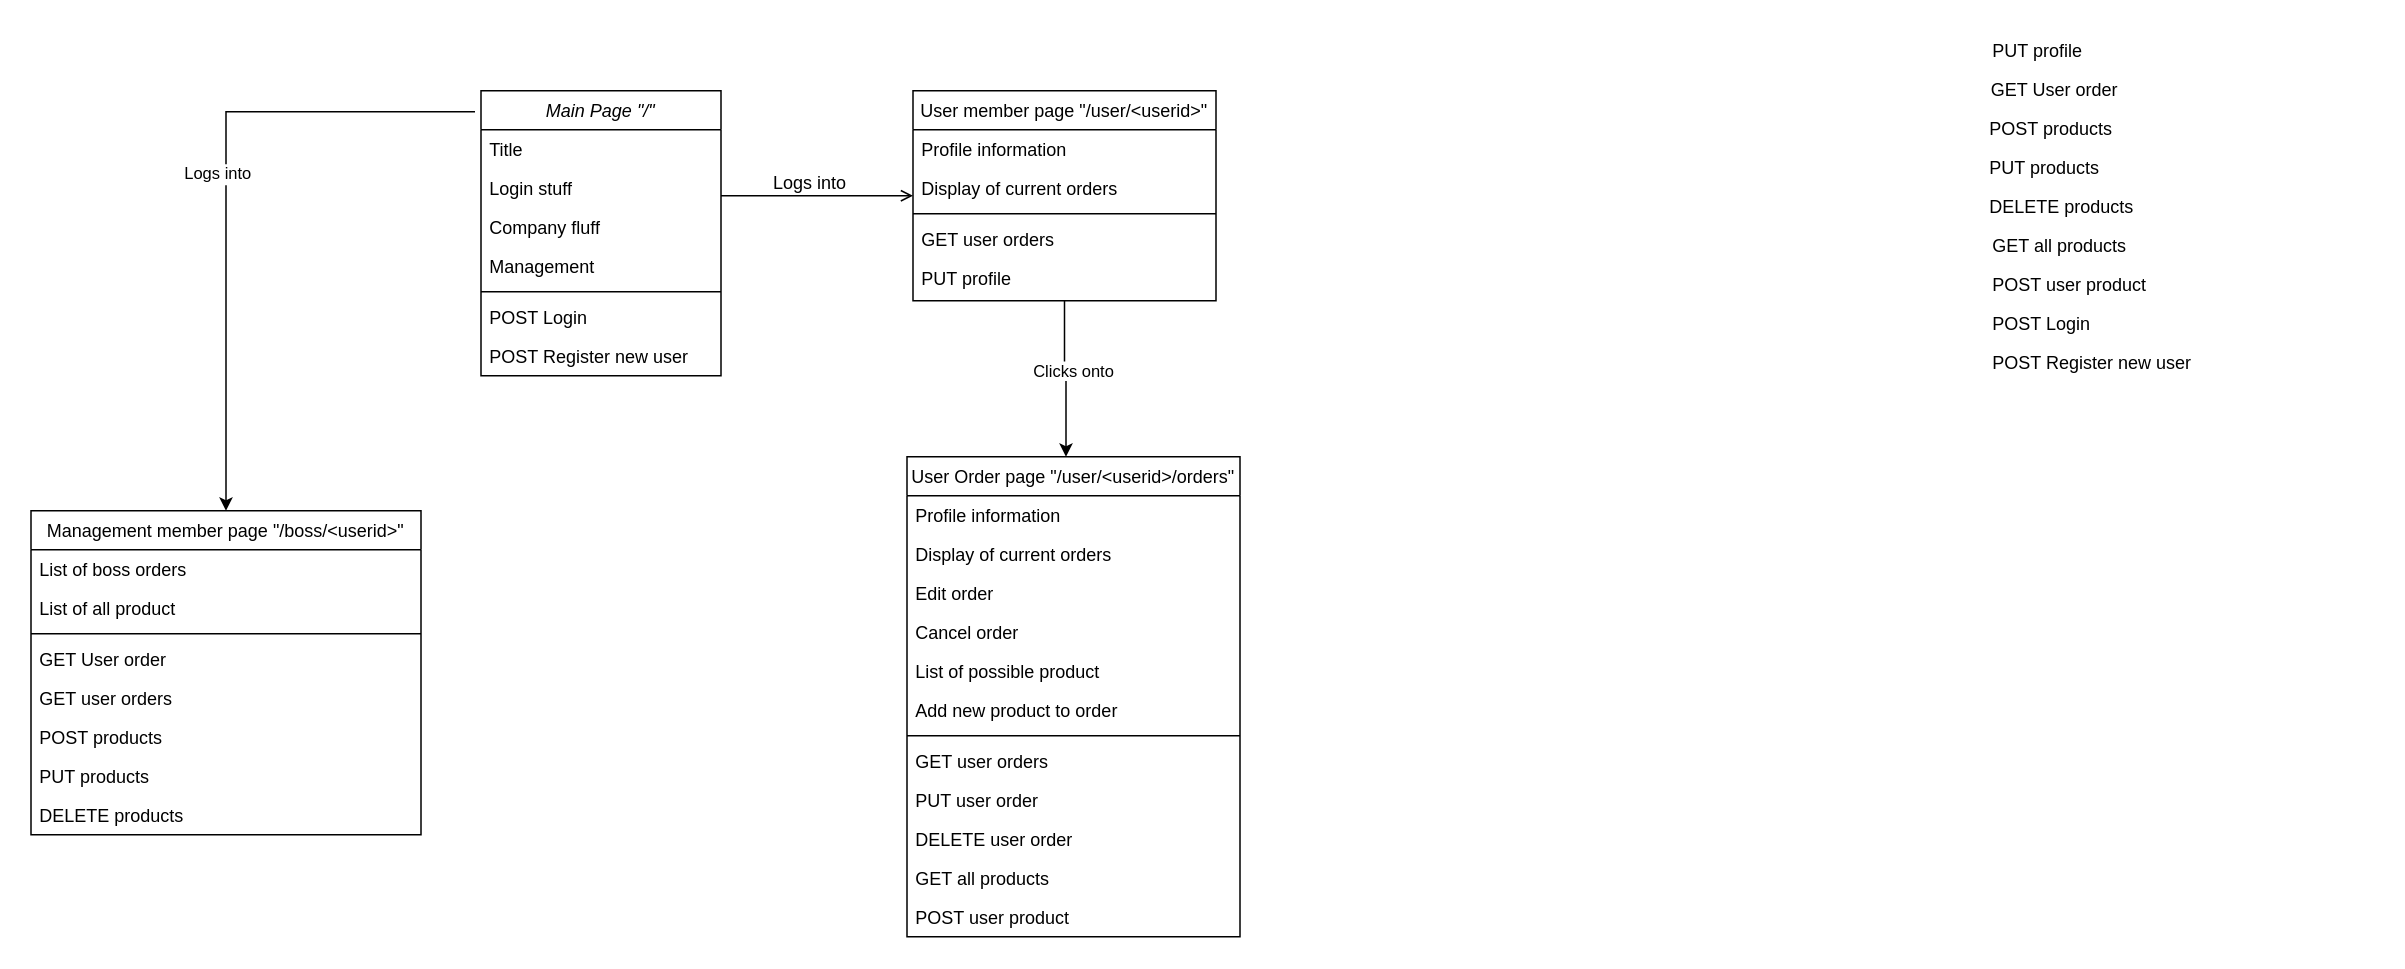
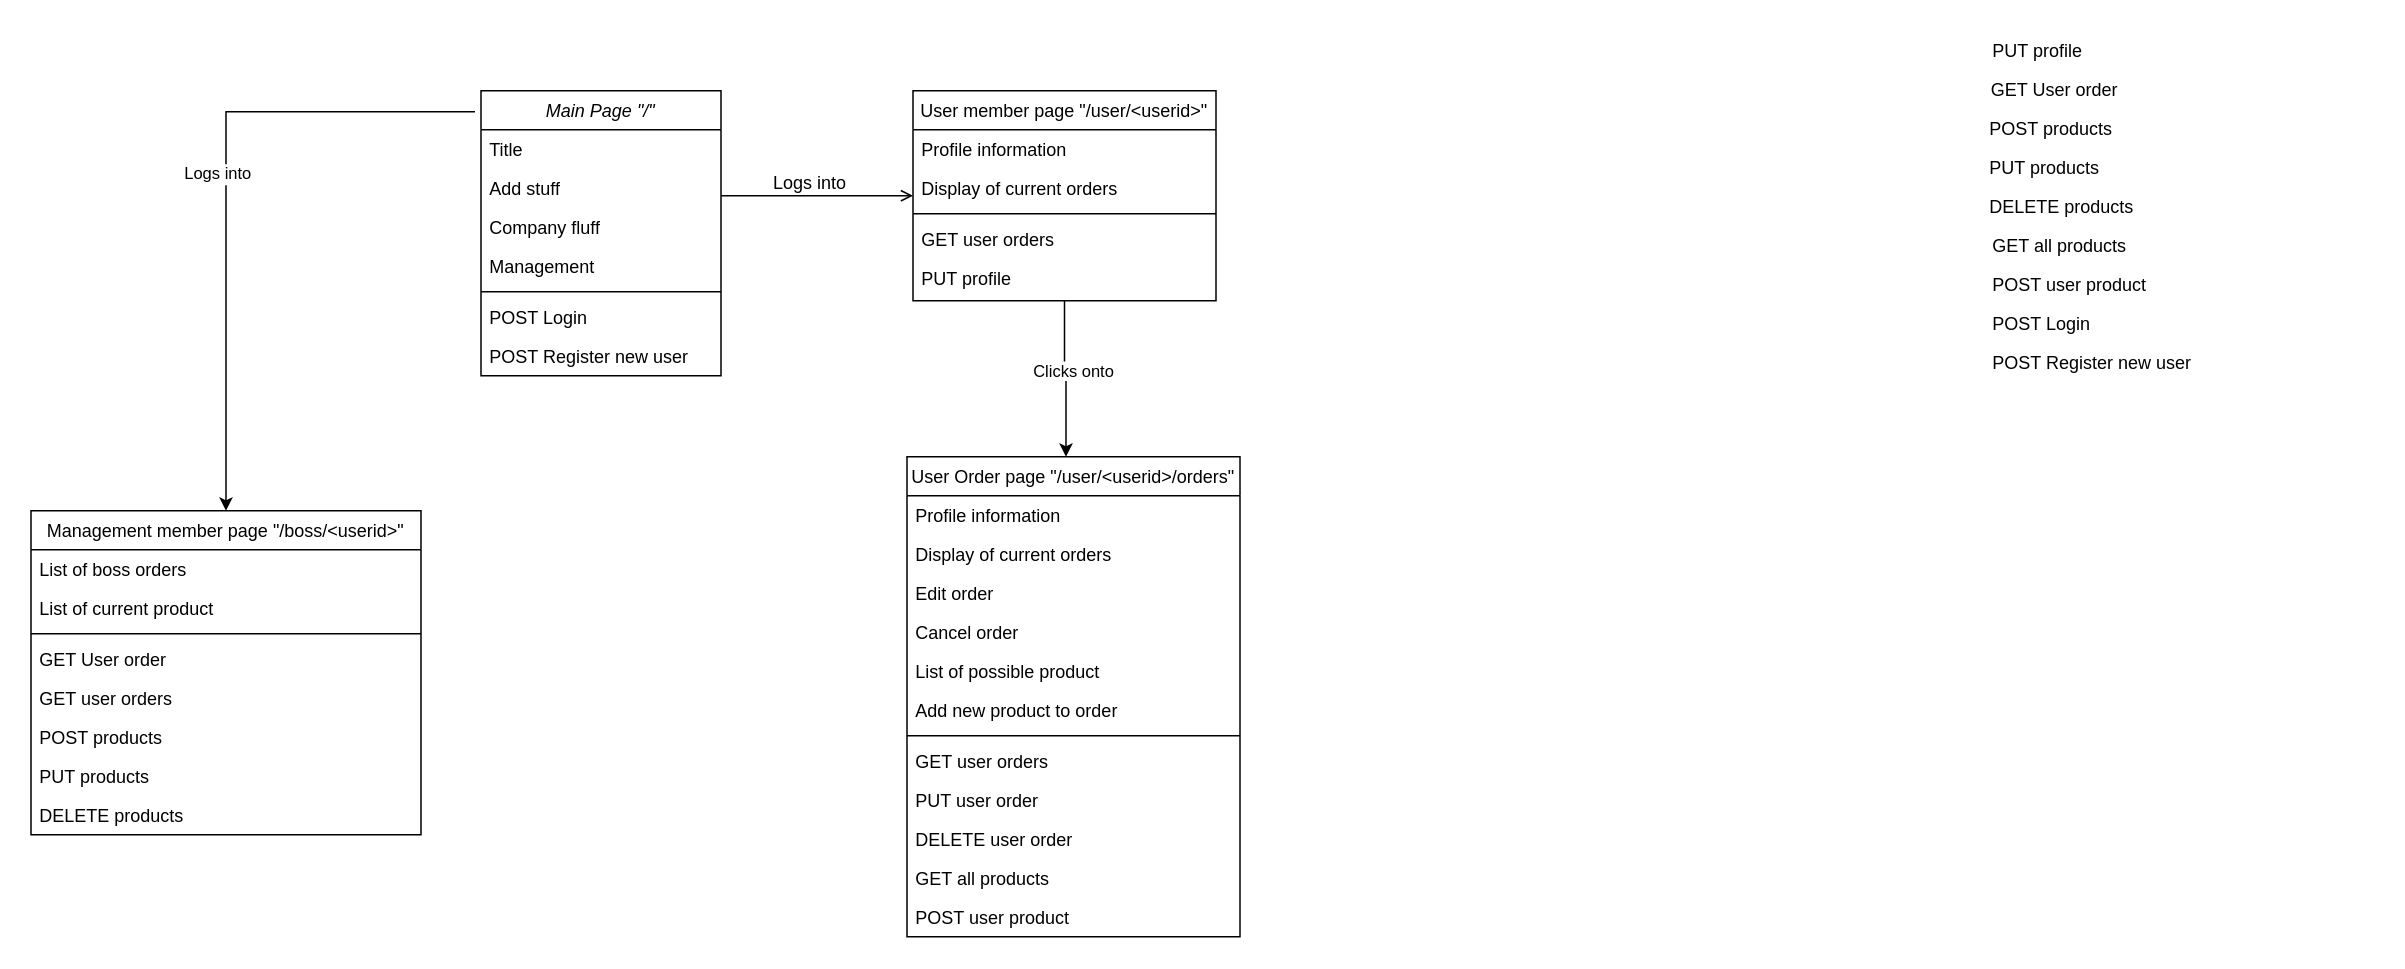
(540, 189) -> (532, 189)
(121, 609) -> (146, 609)
